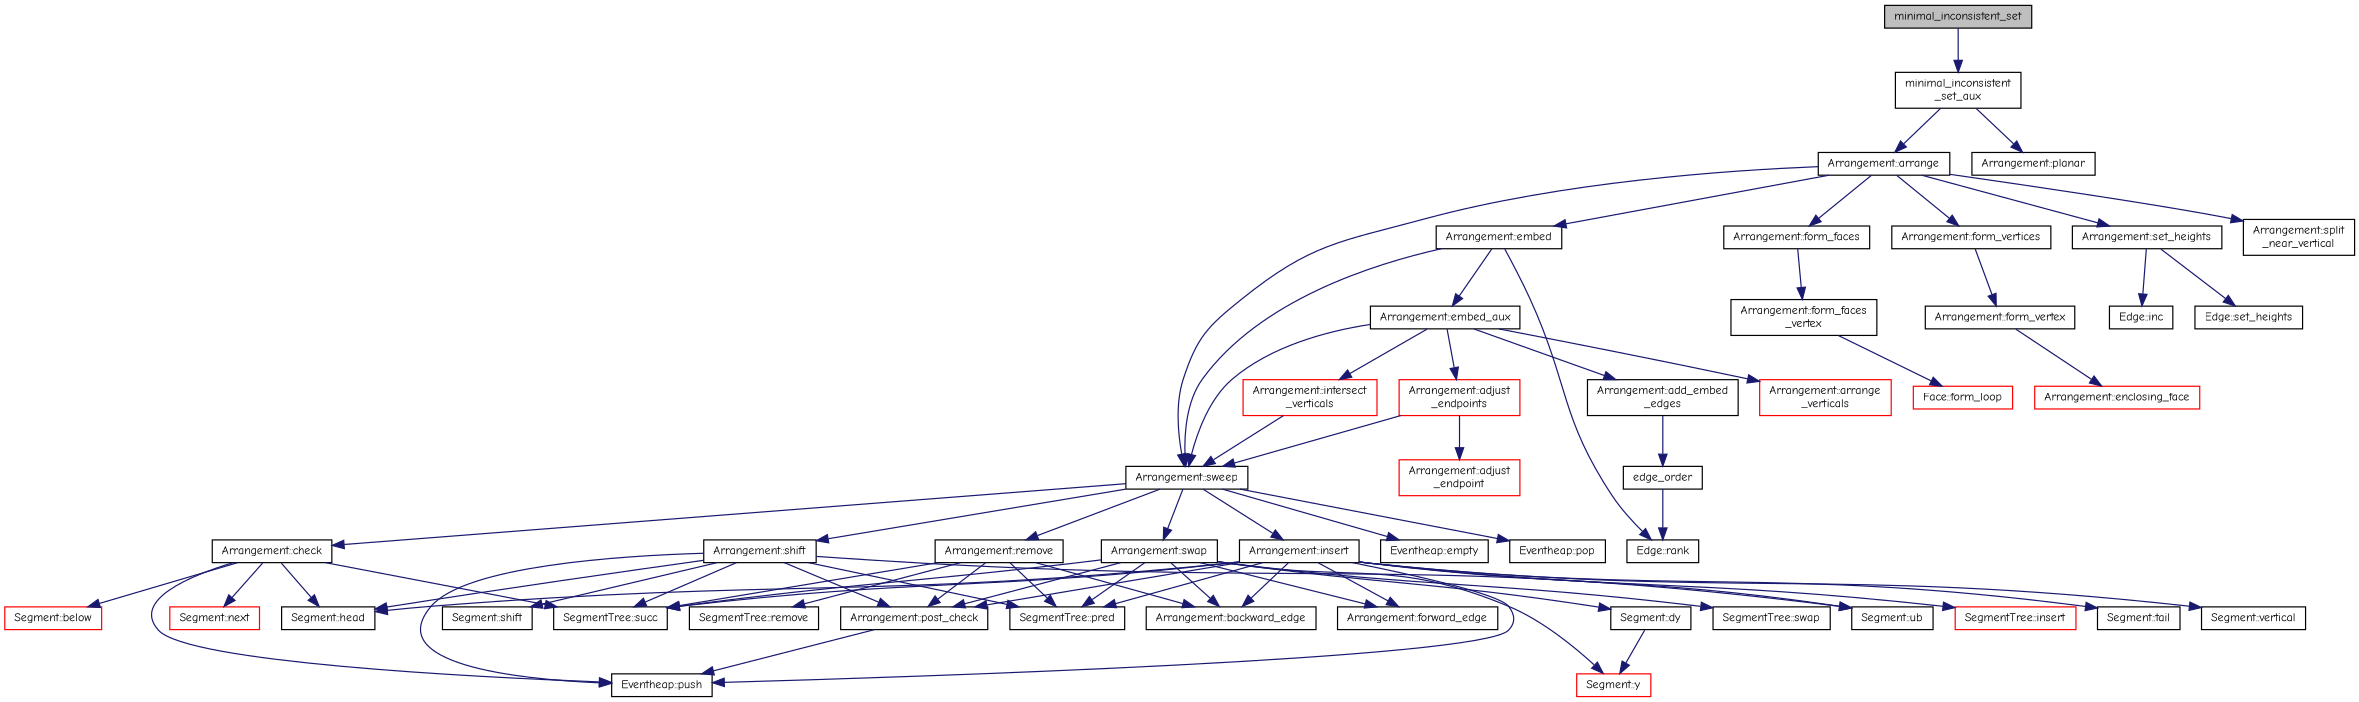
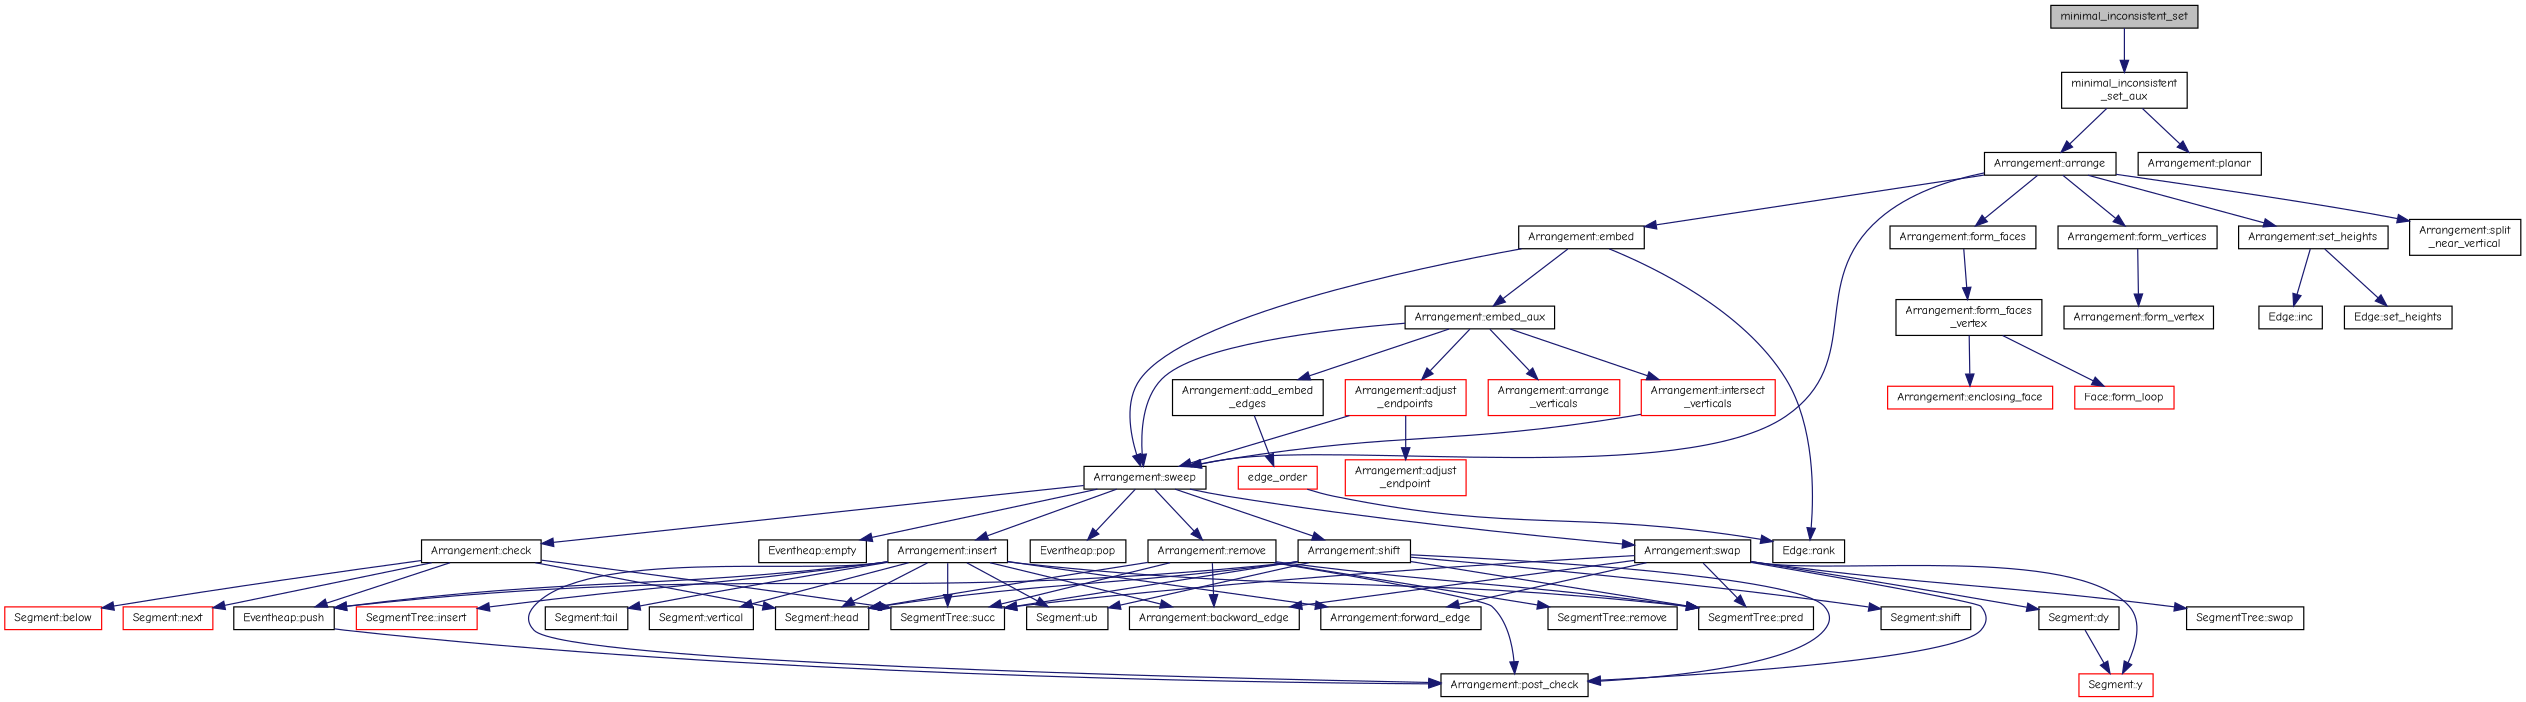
(2054, 354) -> (1970, 355)
(1663, 478) -> (1278, 478)
none -> (1014, 584)
(794, 650) -> (607, 653)
